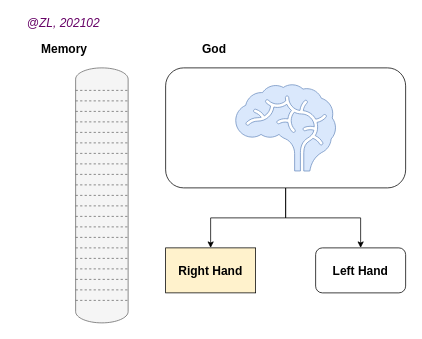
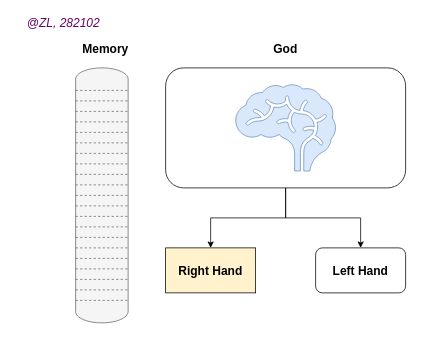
(63, 23) -> (63, 23)
(64, 49) -> (105, 49)
(214, 49) -> (285, 49)
